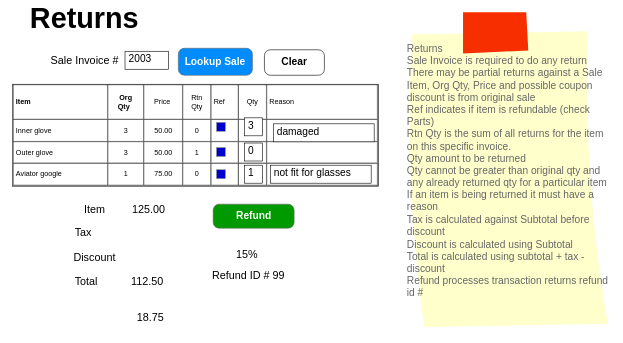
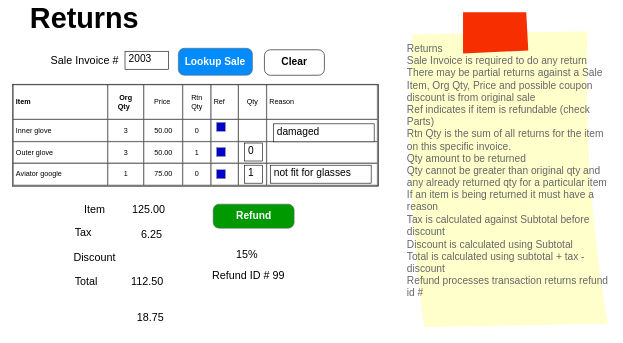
(254, 127) -> none
none -> (152, 235)
